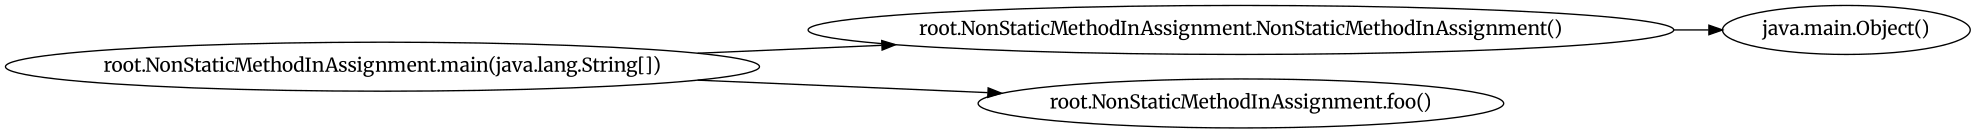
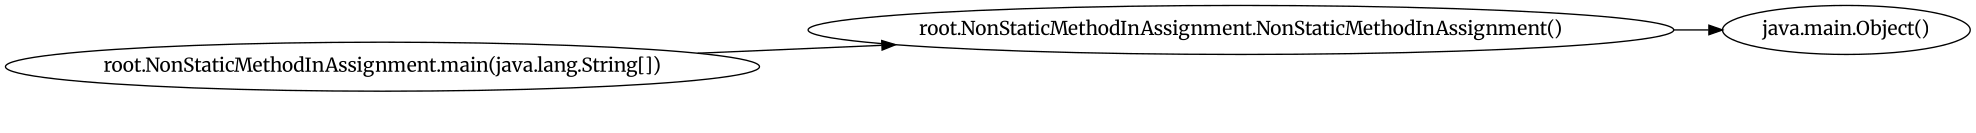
(1241, 103) -> none
